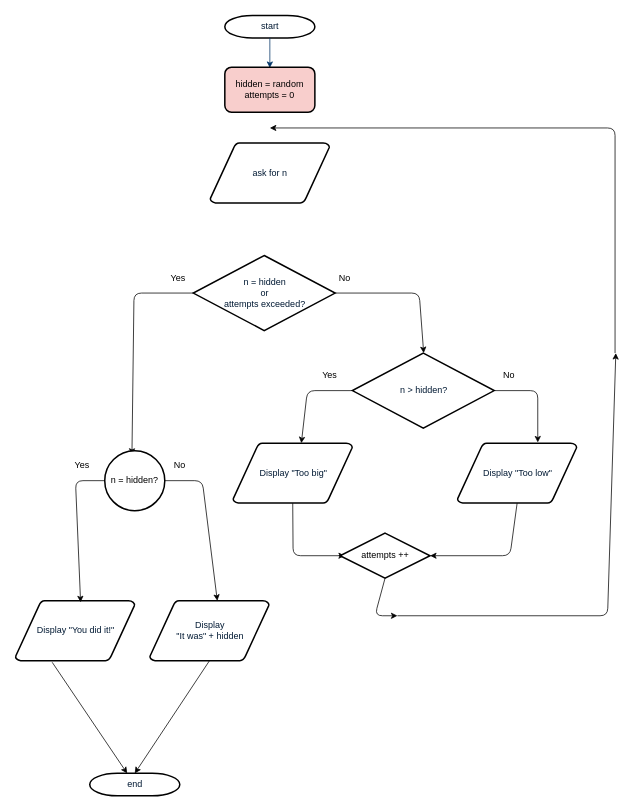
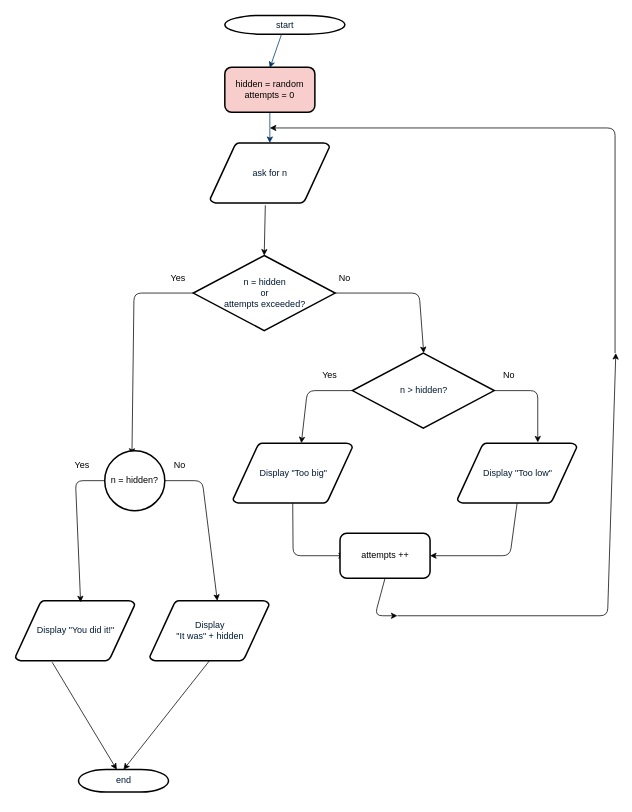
(270, 27) -> (285, 25)
none -> (270, 136)
none -> (264, 237)
(385, 555) -> (385, 555)
(135, 784) -> (123, 780)
